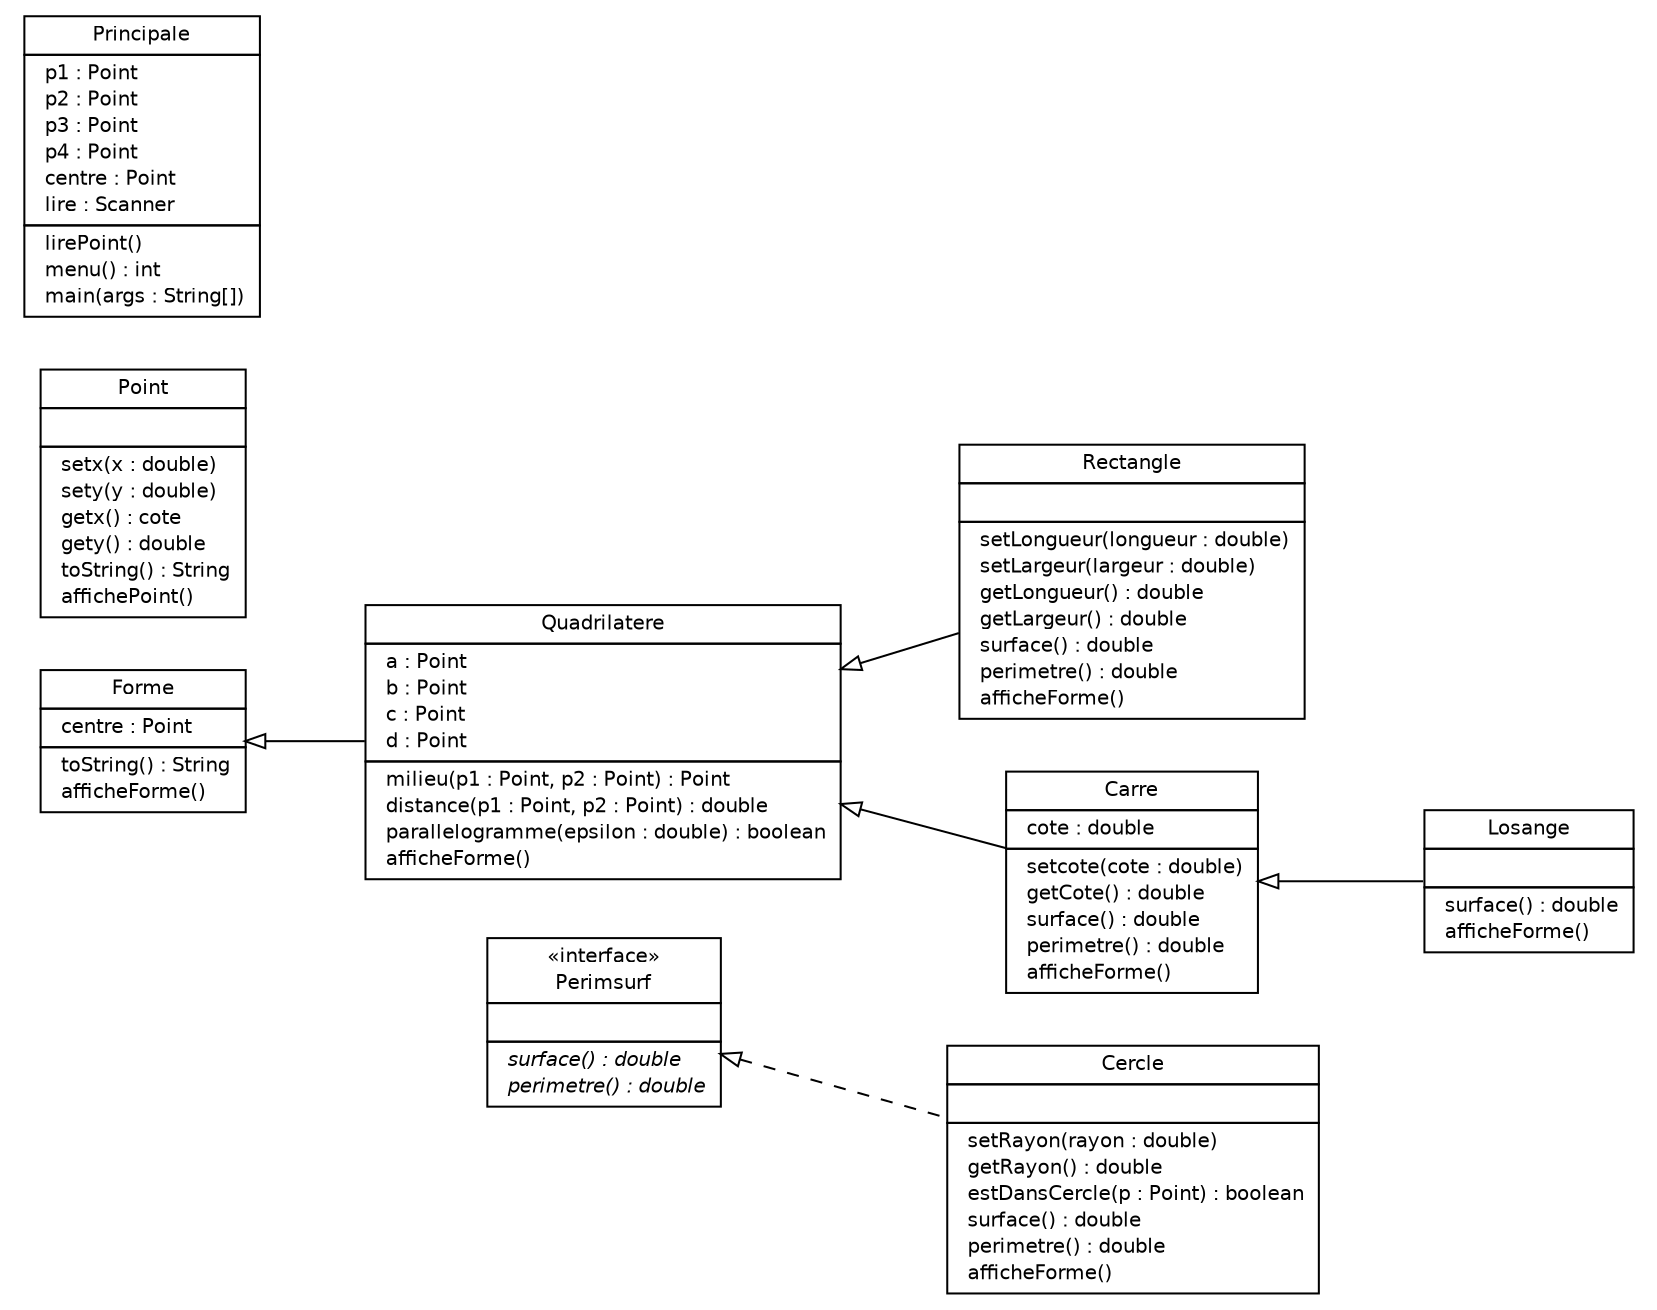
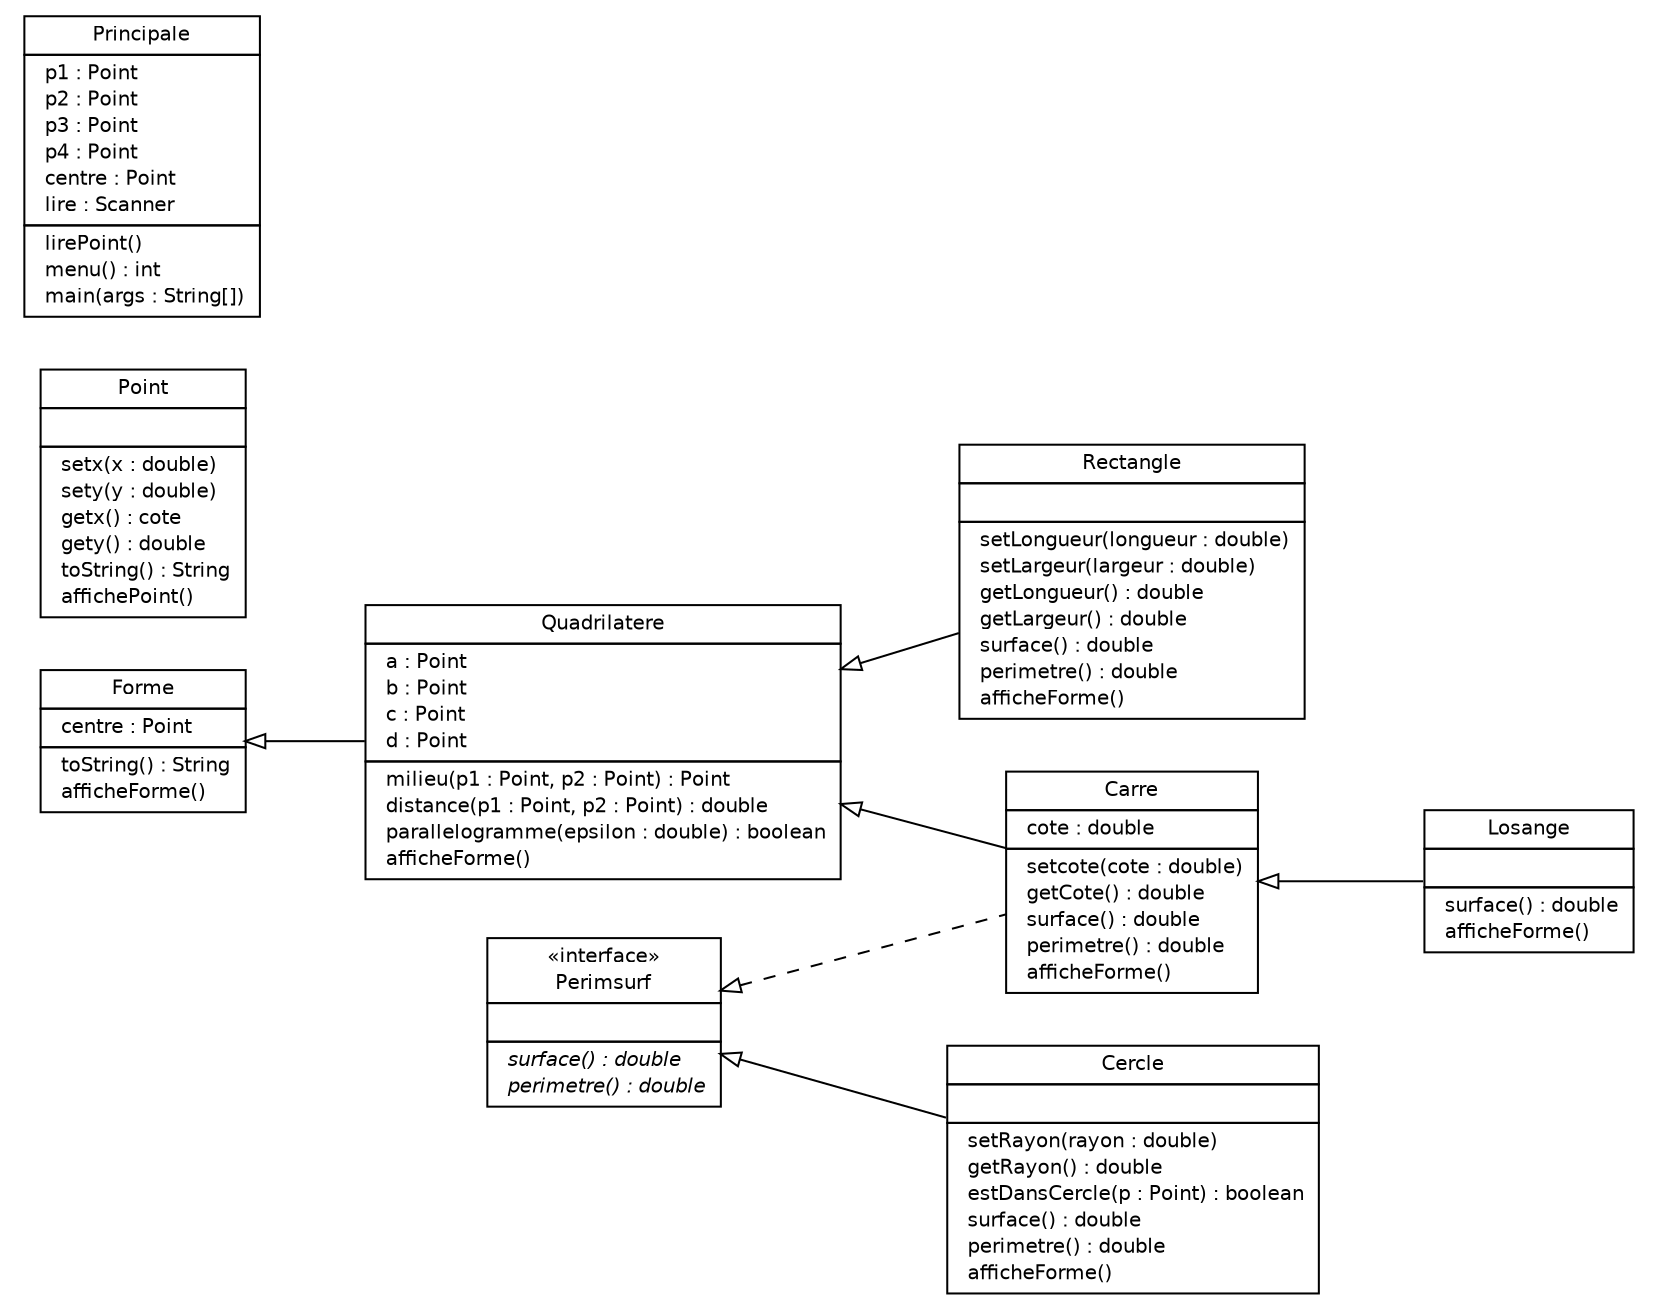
none -> (873, 950)
(843, 1089) -> (843, 1089)
